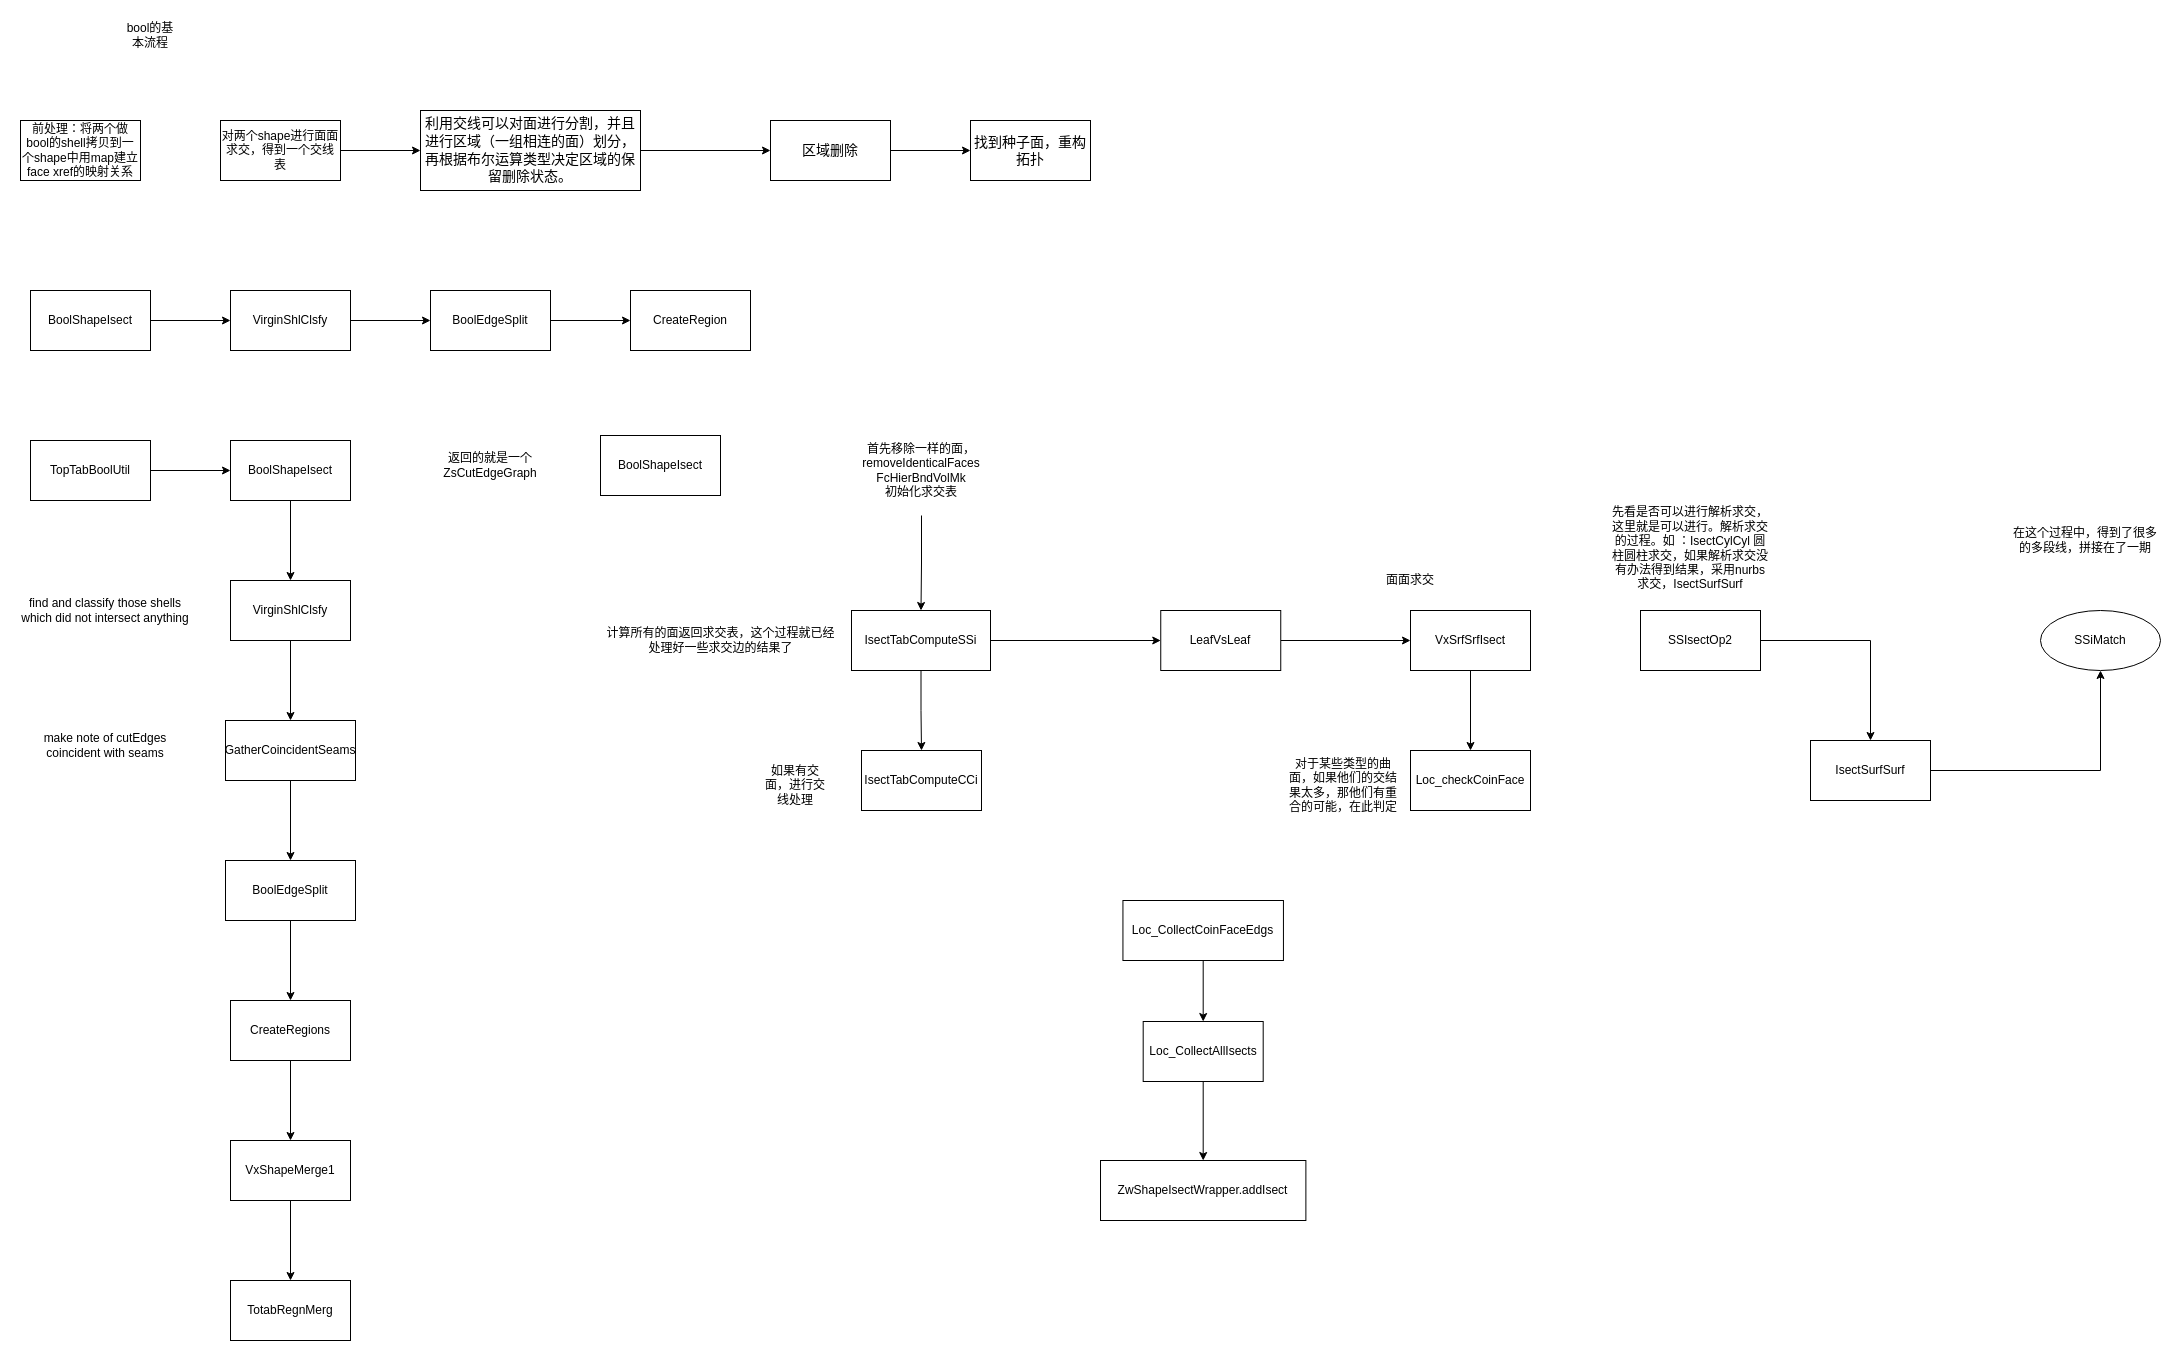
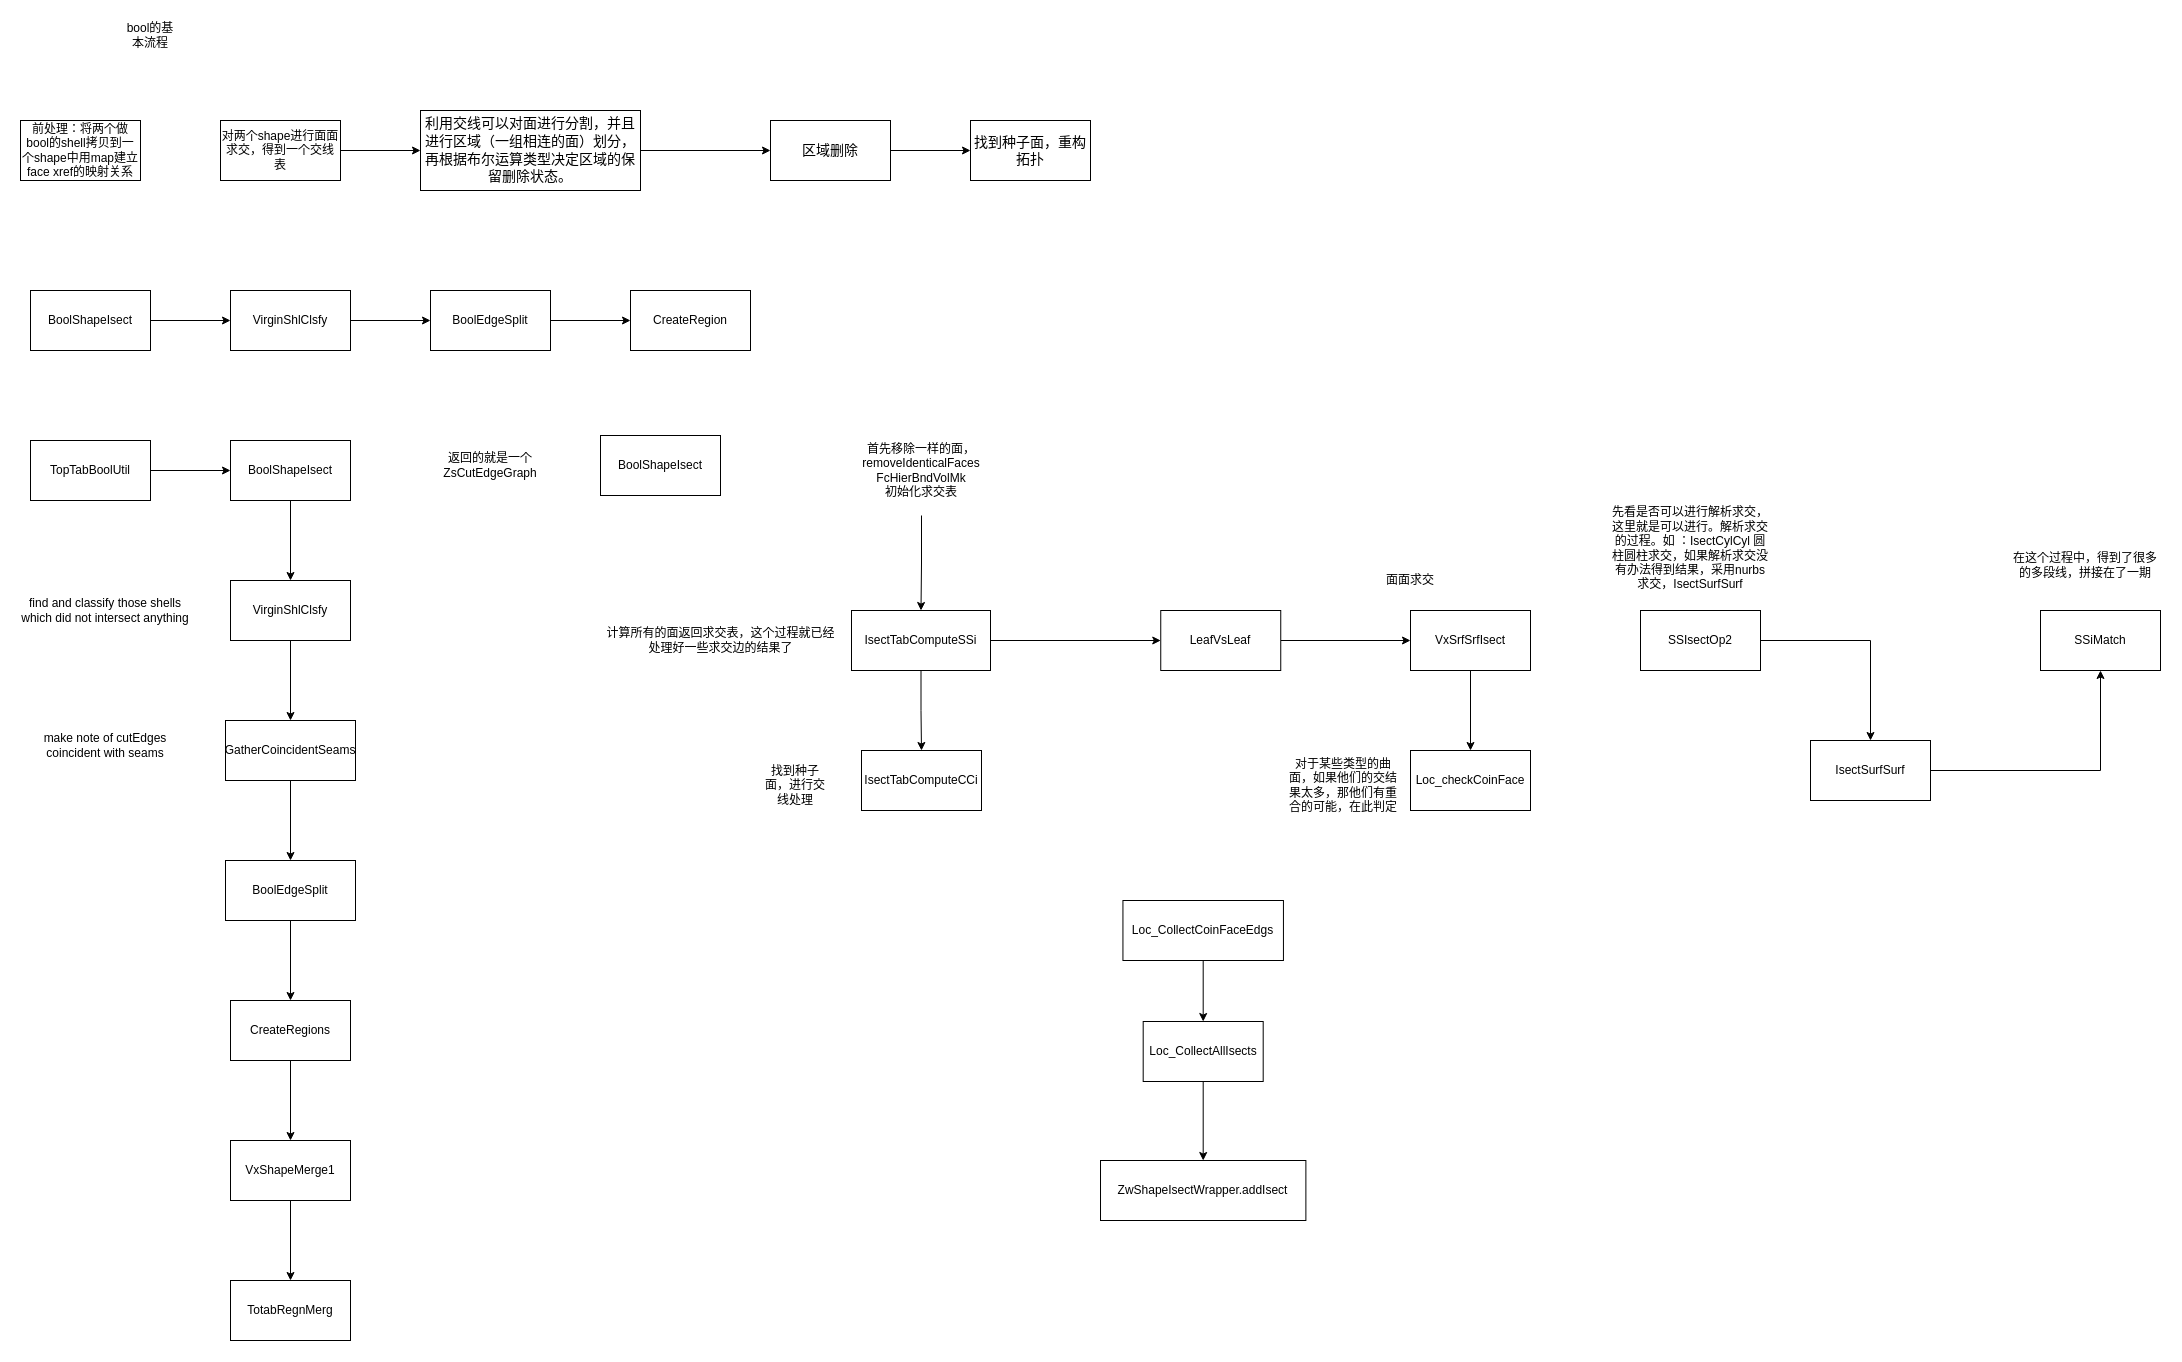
(2086, 541) -> (2086, 566)
(2101, 641) -> (2101, 641)
(796, 786) -> (796, 786)
